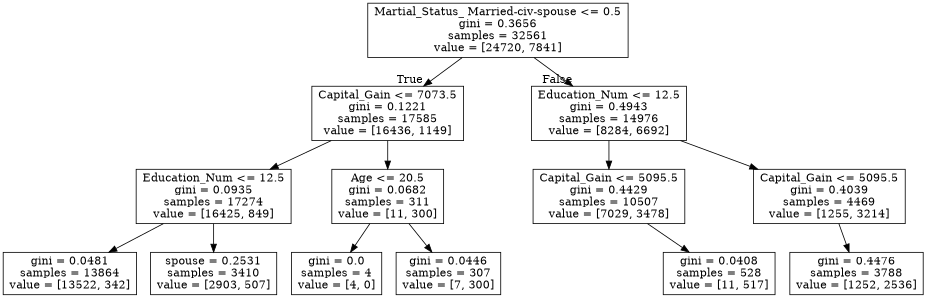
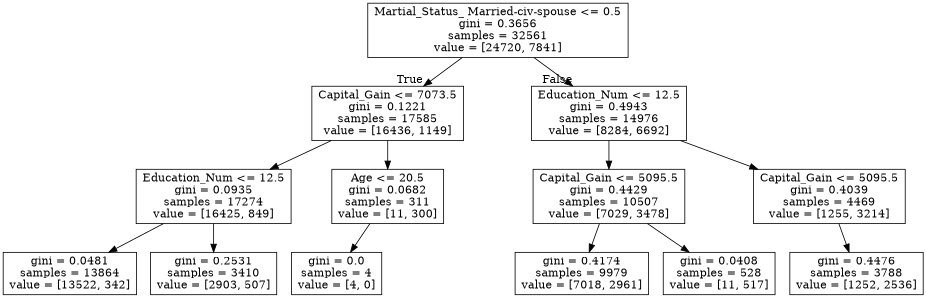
(214, 274) -> (214, 274)
(448, 274) -> none
none -> (582, 274)
